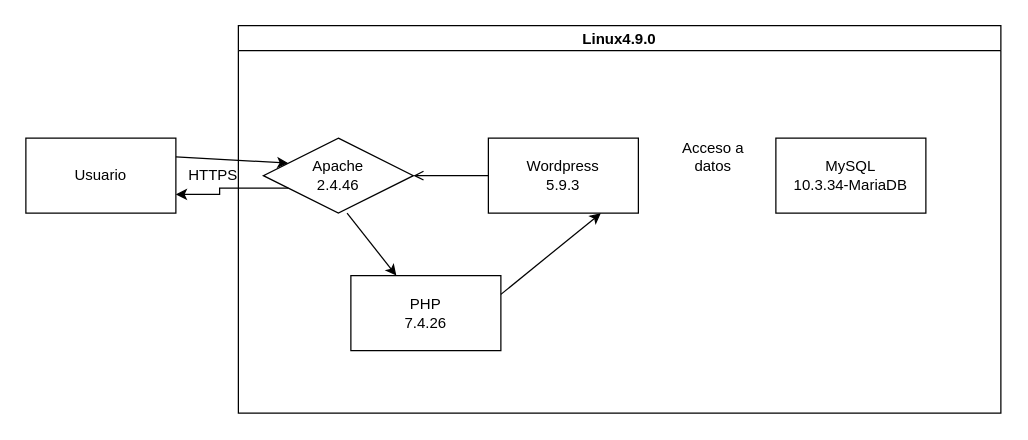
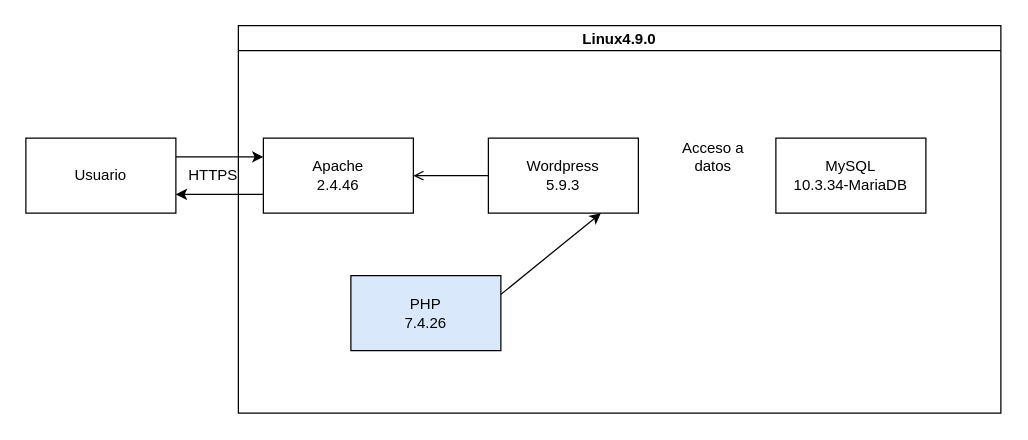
(338, 176) -> (338, 176)
(369, 241) -> none
(426, 313) -> (426, 313)
